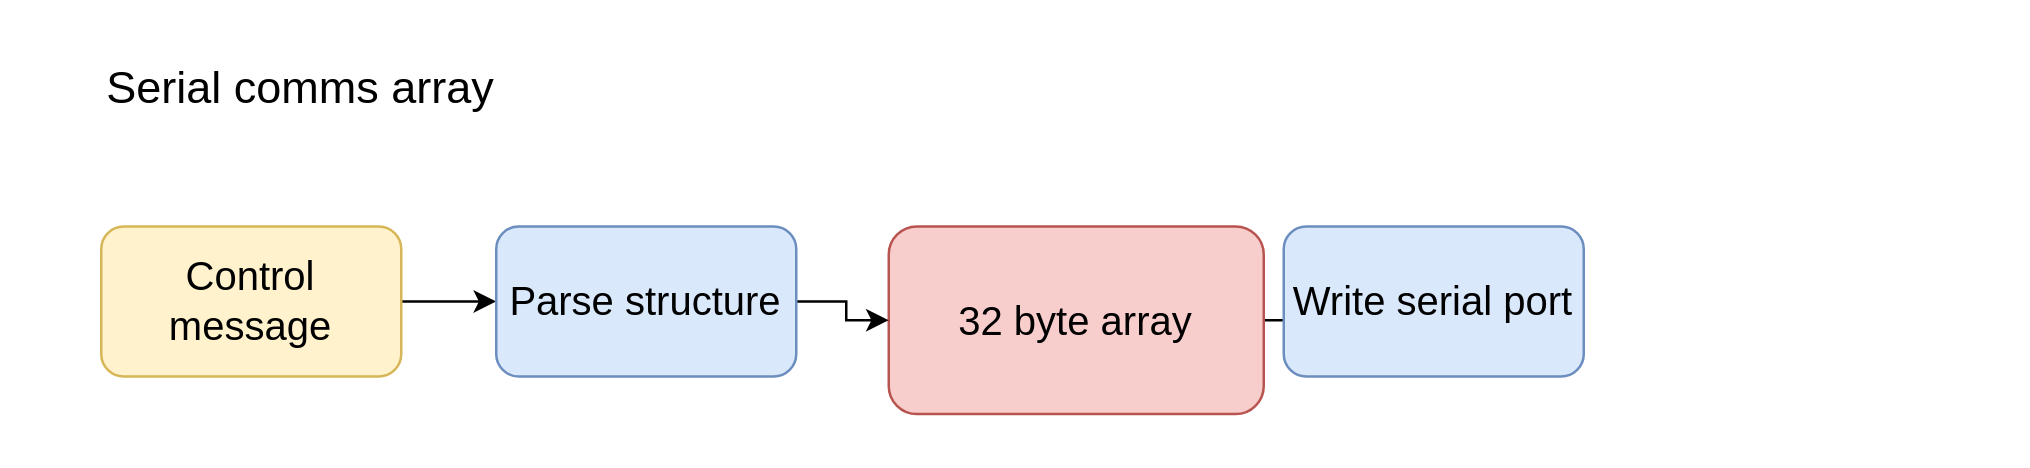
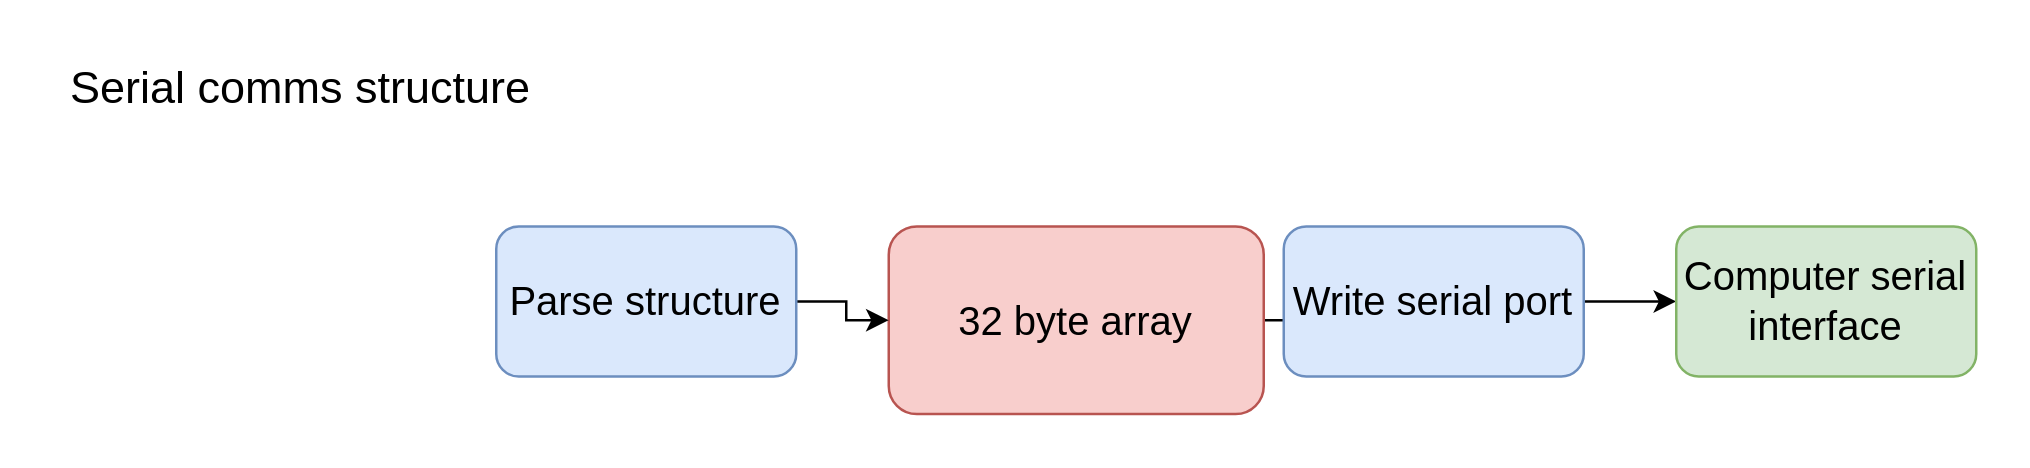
(301, 89) -> (301, 89)
(251, 301) -> none
(445, 301) -> none
none -> (1629, 301)
none -> (1826, 301)
